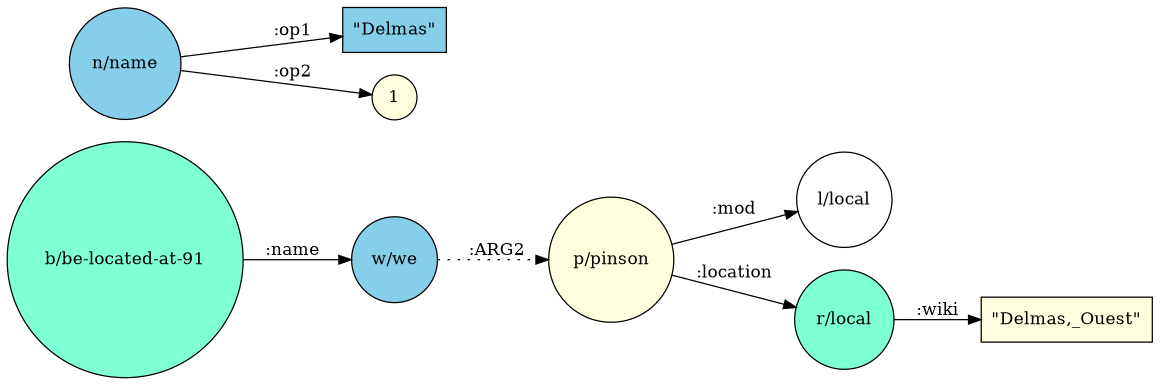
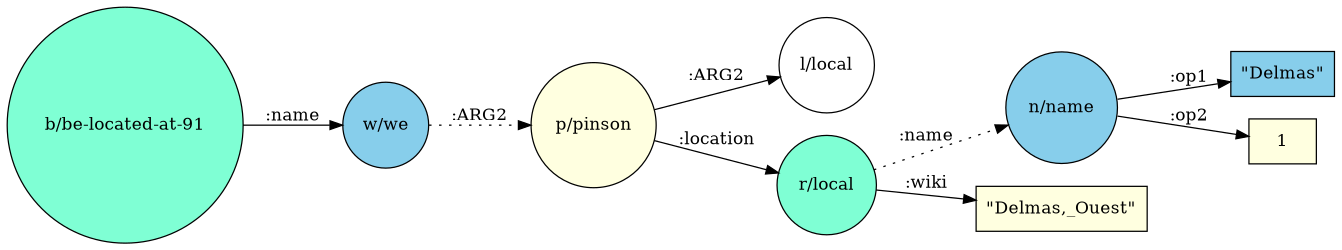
(395, 97) -> (1283, 141)
none -> (935, 149)
(734, 209) -> (717, 76)
